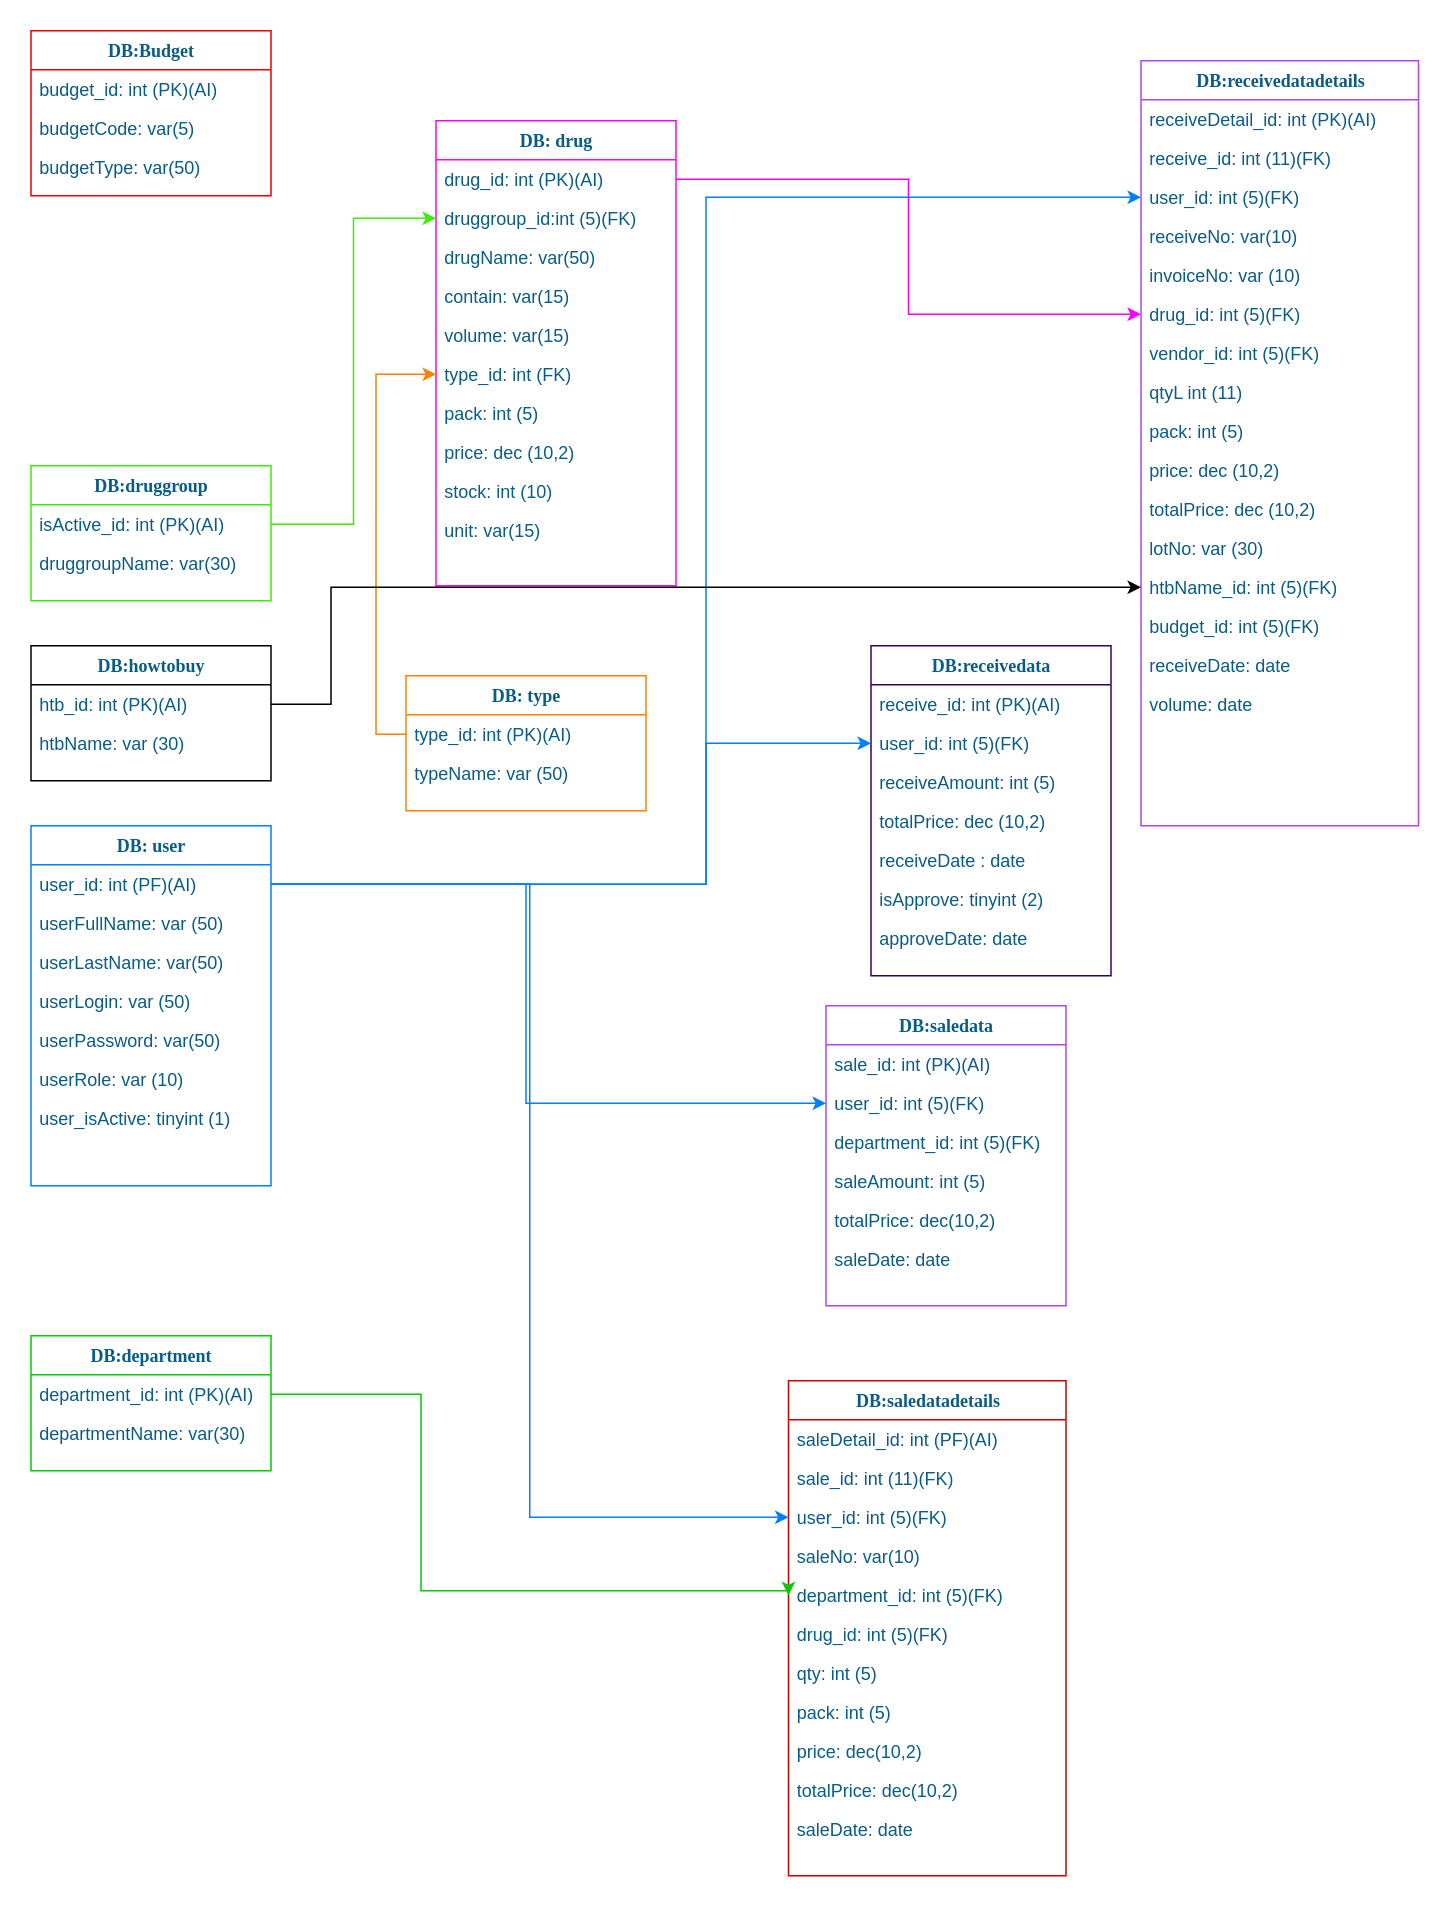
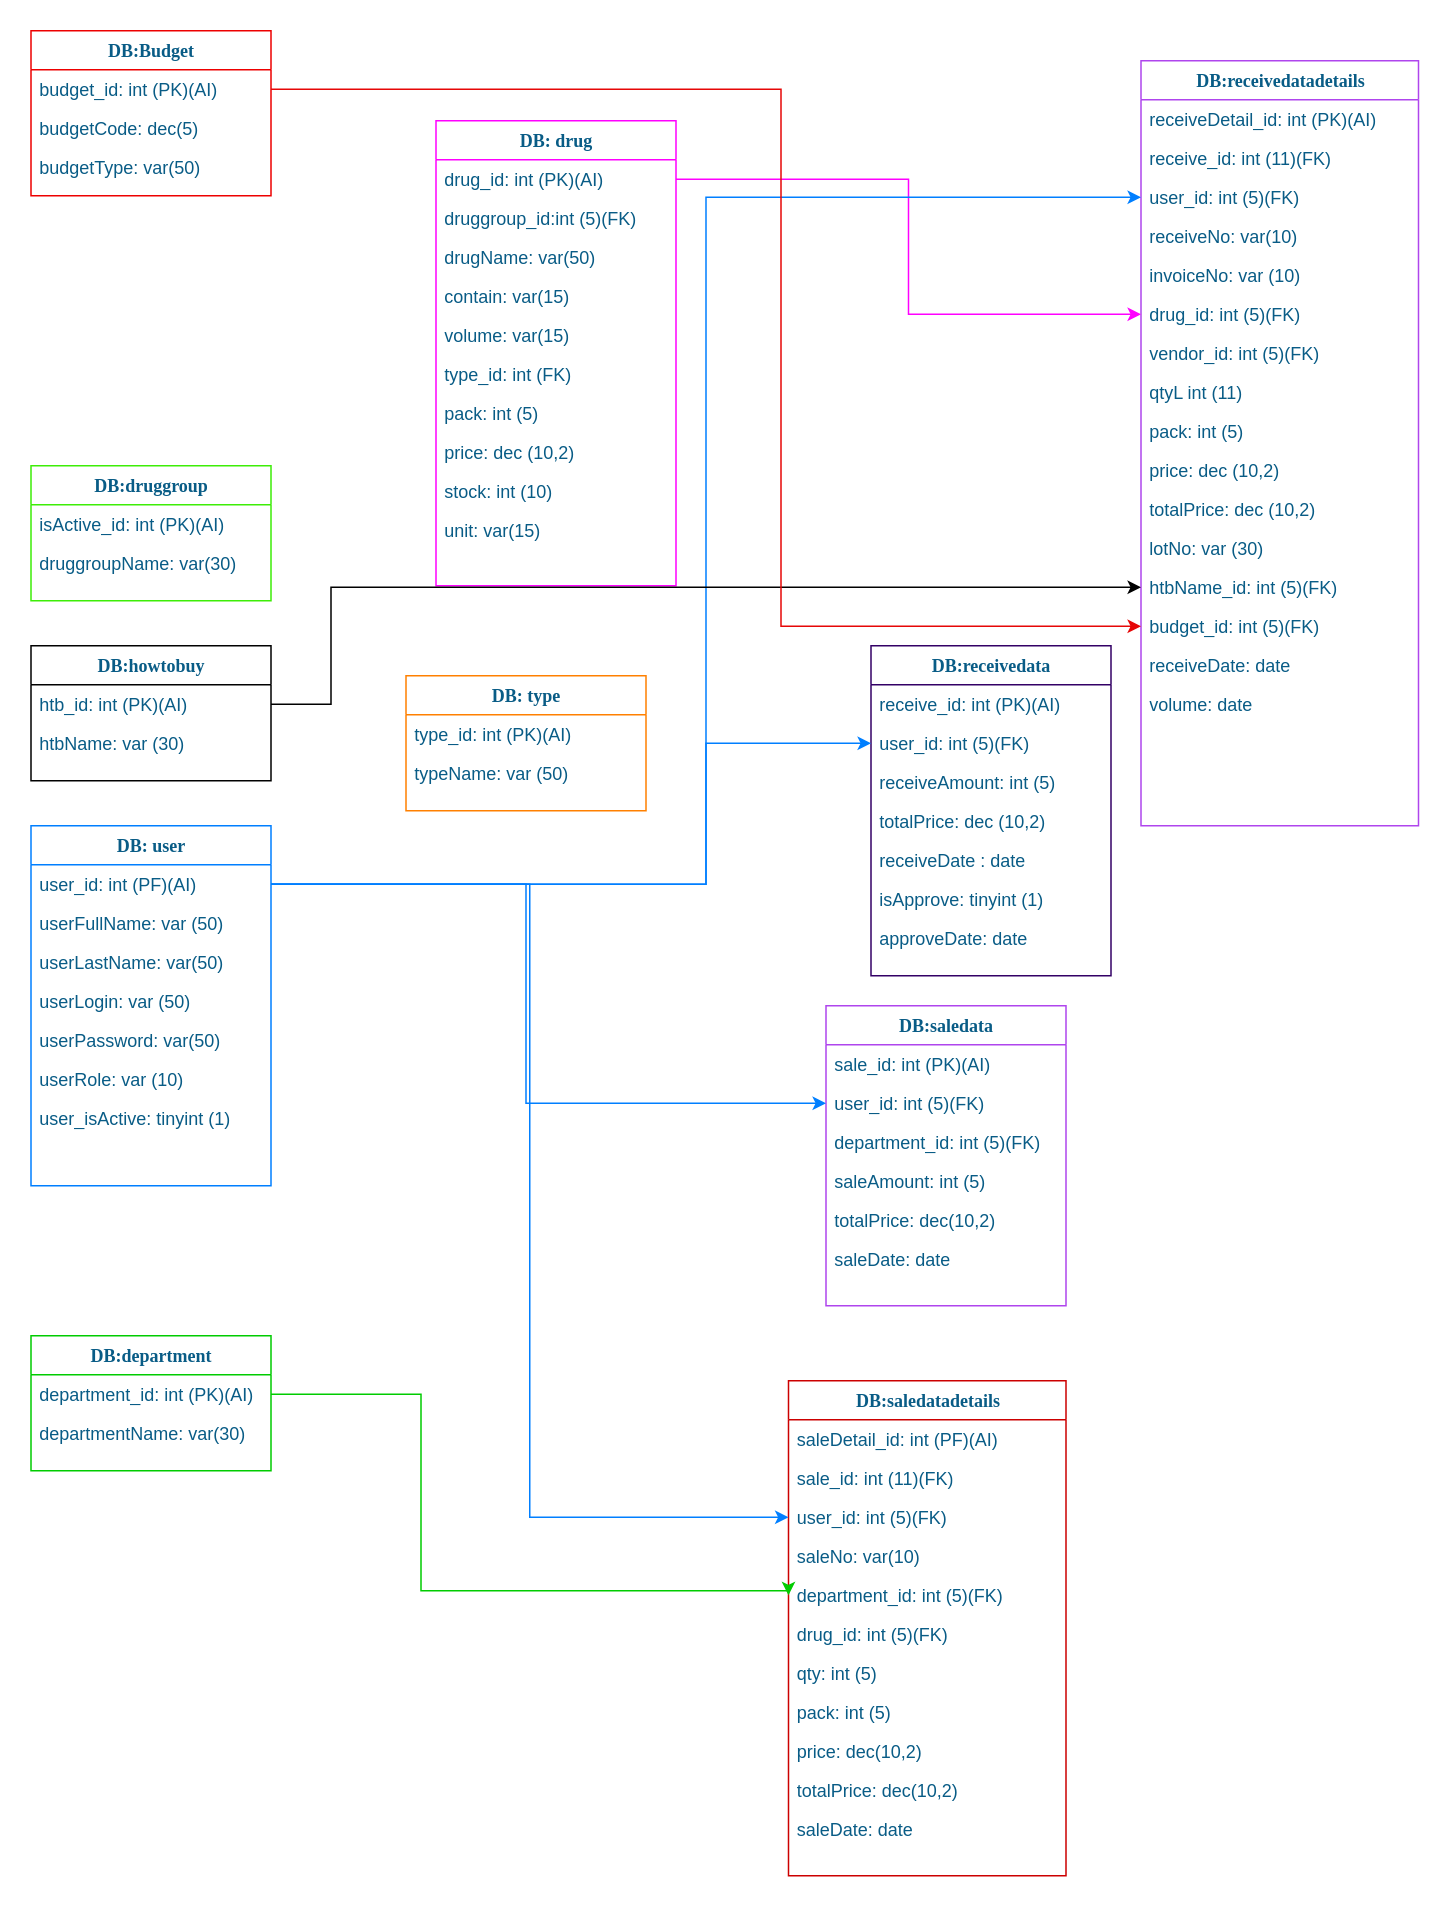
(126, 130) -> (126, 130)
none -> (781, 277)
(353, 376) -> none
(376, 544) -> none
(977, 901) -> (977, 901)
